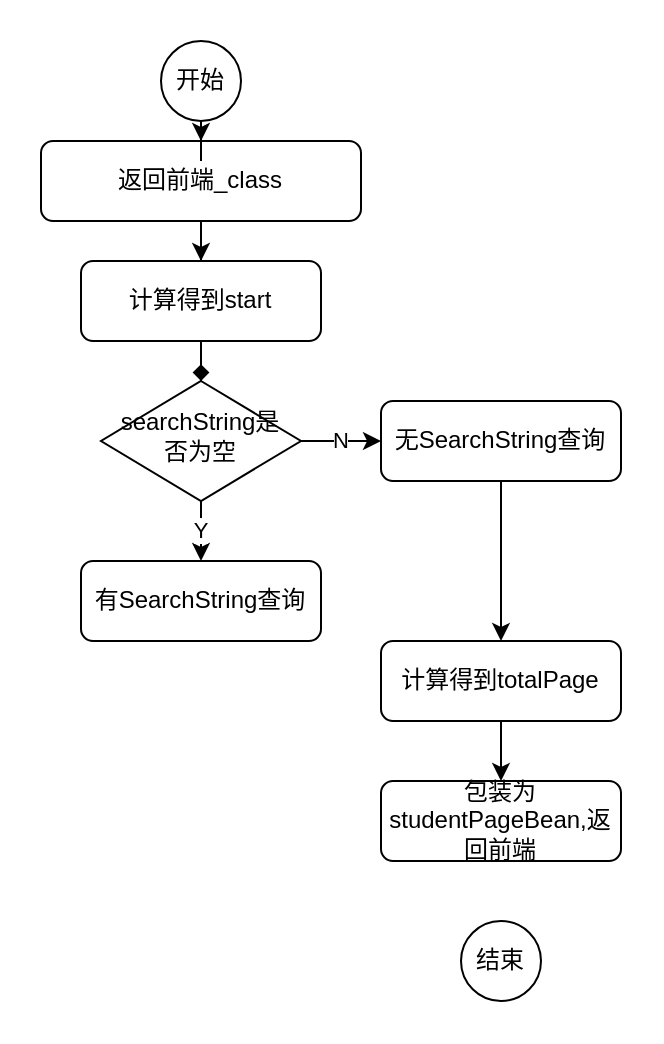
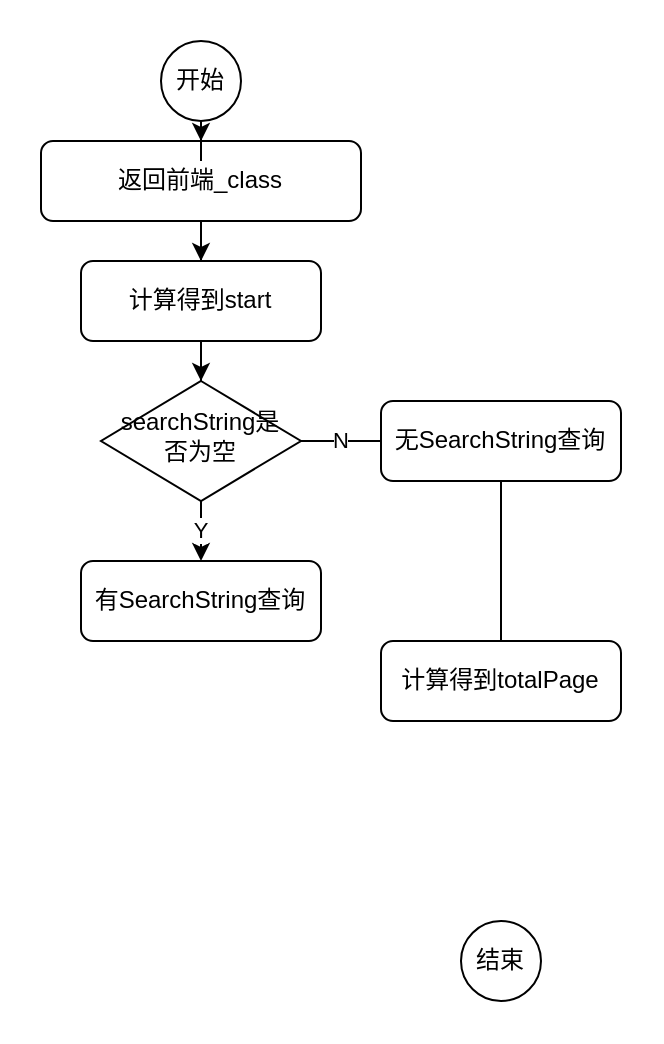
(201, 365) -> (201, 366)
(366, 441) -> (371, 441)
(501, 626) -> (501, 631)
(501, 758) -> none
(501, 821) -> none
